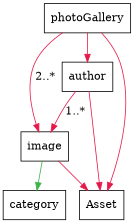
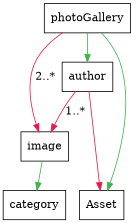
(87, 43) -> (87, 43)
(126, 106) -> (126, 106)
(70, 173) -> none
